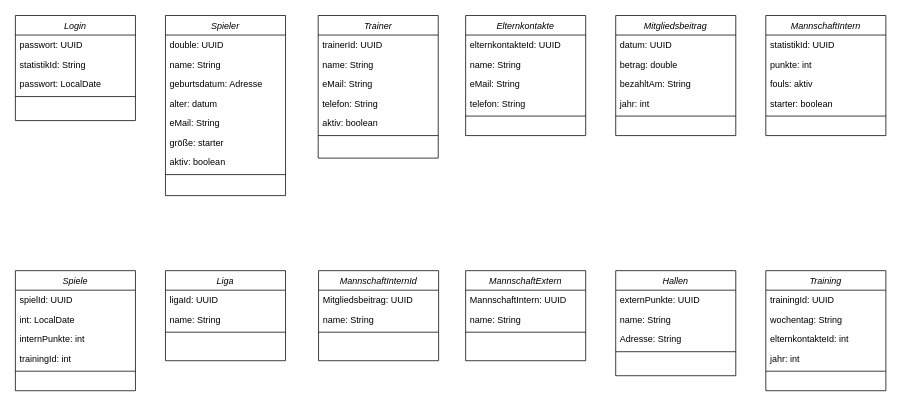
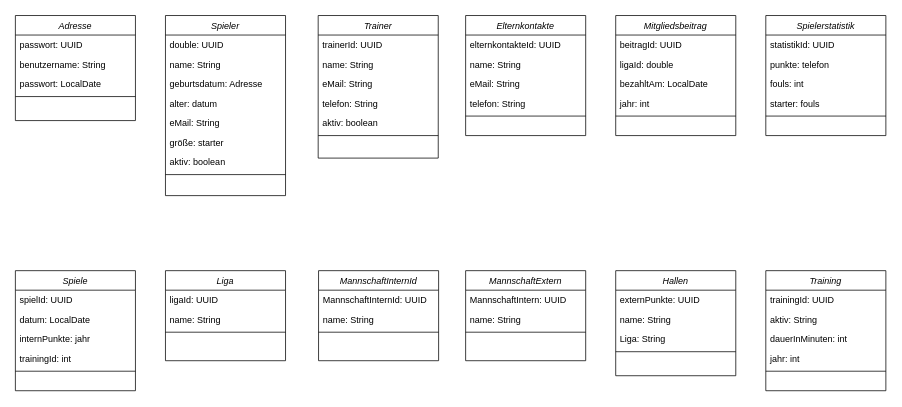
(75, 26) -> (75, 26)
(825, 26) -> (825, 26)
(645, 45) -> (654, 45)
(62, 65) -> (66, 65)
(651, 65) -> (649, 65)
(794, 65) -> (804, 65)
(658, 84) -> (665, 84)
(795, 84) -> (790, 84)
(806, 104) -> (801, 104)
(371, 300) -> (381, 300)
(50, 320) -> (56, 320)
(809, 320) -> (798, 320)
(58, 339) -> (61, 339)
(654, 339) -> (645, 339)
(818, 339) -> (813, 339)
